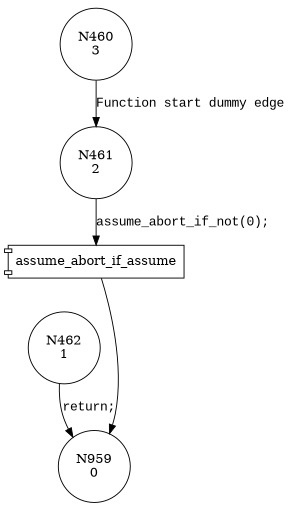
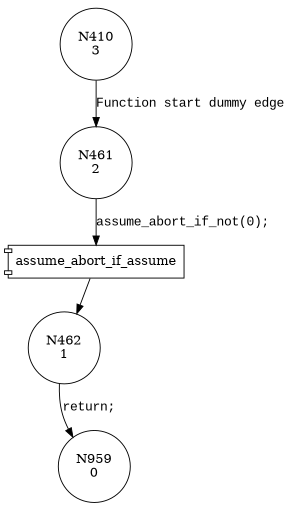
(96, 44) -> (96, 44)
(117, 351) -> (85, 292)
